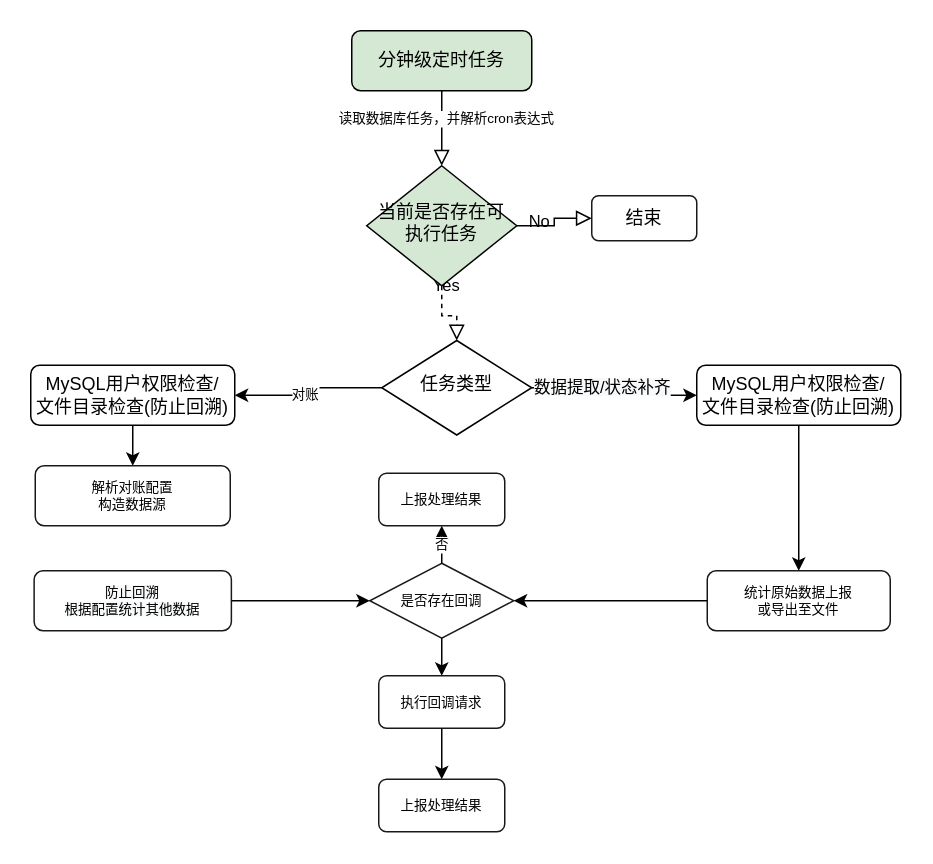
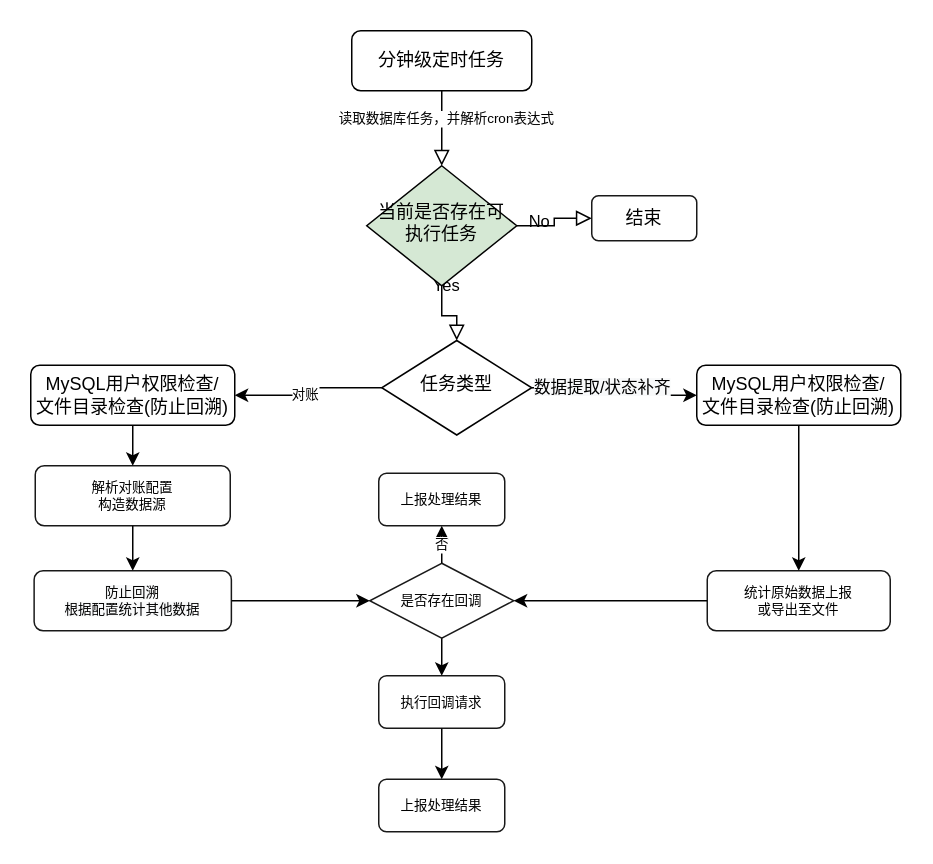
(442, 61) -> (442, 61)
(442, 314) -> (442, 314)
none -> (133, 554)
